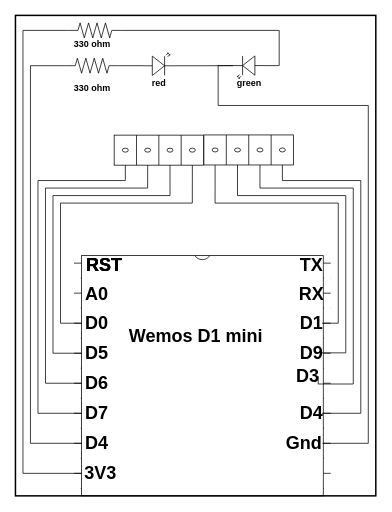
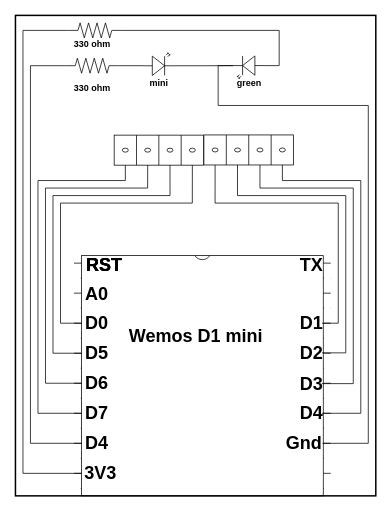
(159, 83) -> (159, 83)
(311, 293) -> none
(311, 353) -> (311, 353)
(307, 376) -> (311, 383)
